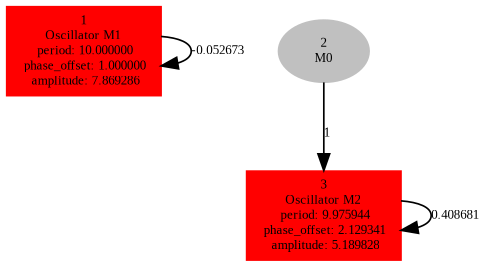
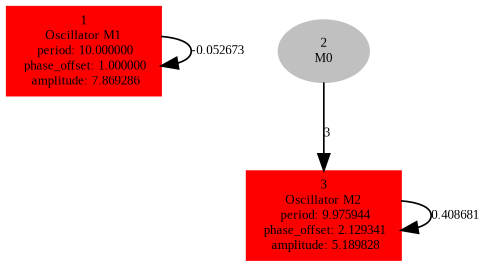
(330, 133) -> (330, 133)
